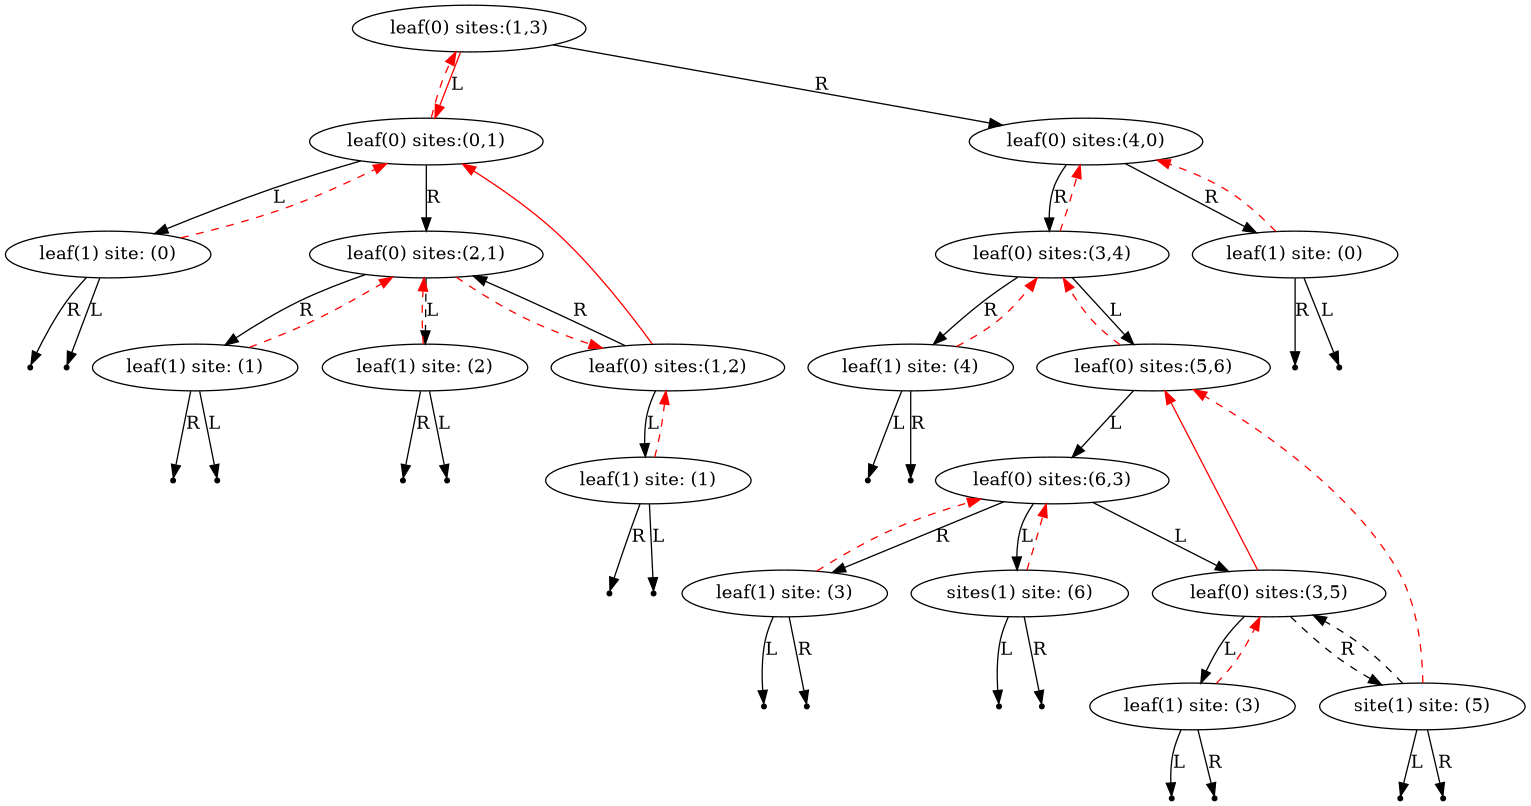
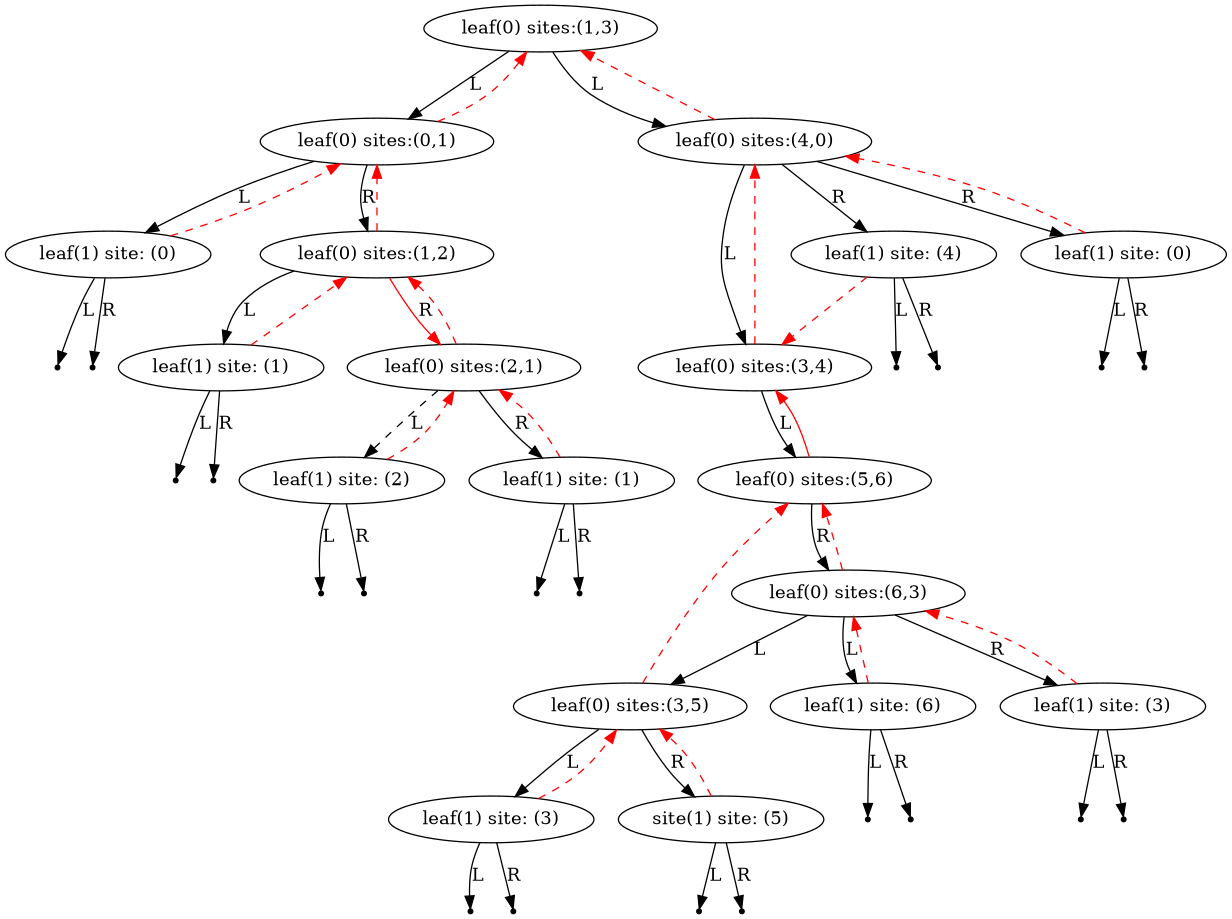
(450, 79) -> (464, 81)
(822, 85) -> (598, 85)
none -> (654, 88)
(426, 192) -> (361, 191)
(1061, 198) -> (730, 255)
(572, 248) -> (377, 205)
(979, 304) -> (819, 194)
(556, 313) -> (409, 308)
(1092, 320) -> (799, 428)
(1116, 424) -> (823, 537)
(1214, 487) -> (703, 591)
(1354, 512) -> (835, 543)
(1020, 593) -> (873, 706)
(1366, 649) -> (693, 765)
(1328, 650) -> (661, 760)
